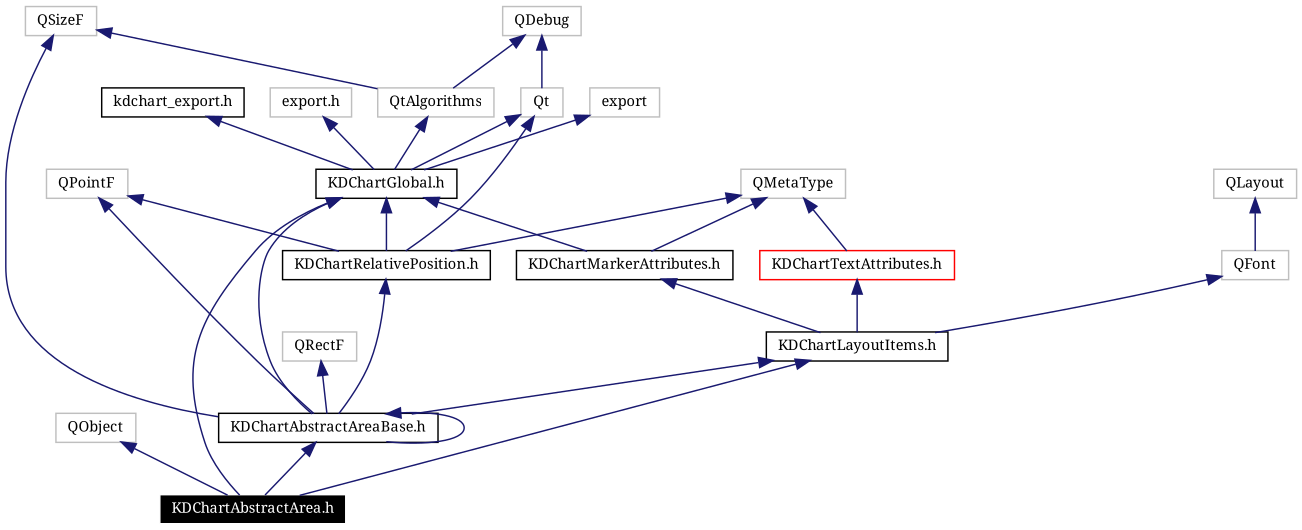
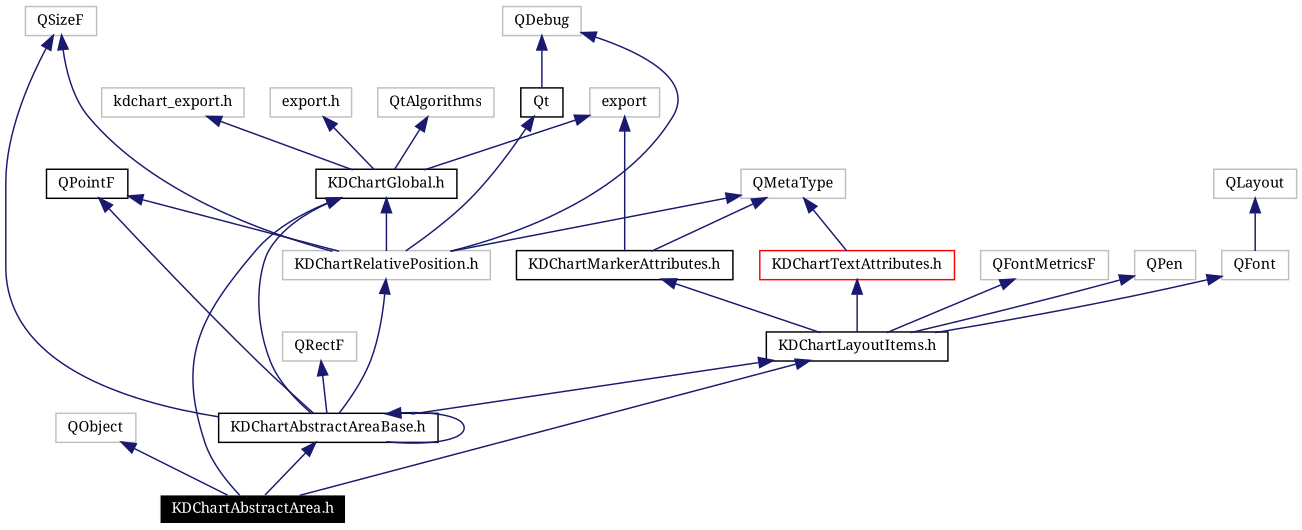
(244, 61) -> (169, 183)
(483, 66) -> (634, 162)
(173, 102) -> (173, 102)
(542, 102) -> (542, 102)
(459, 146) -> none
(87, 184) -> (87, 184)
(513, 227) -> (625, 191)
(386, 265) -> (386, 265)
none -> (1045, 265)
none -> (1165, 265)
